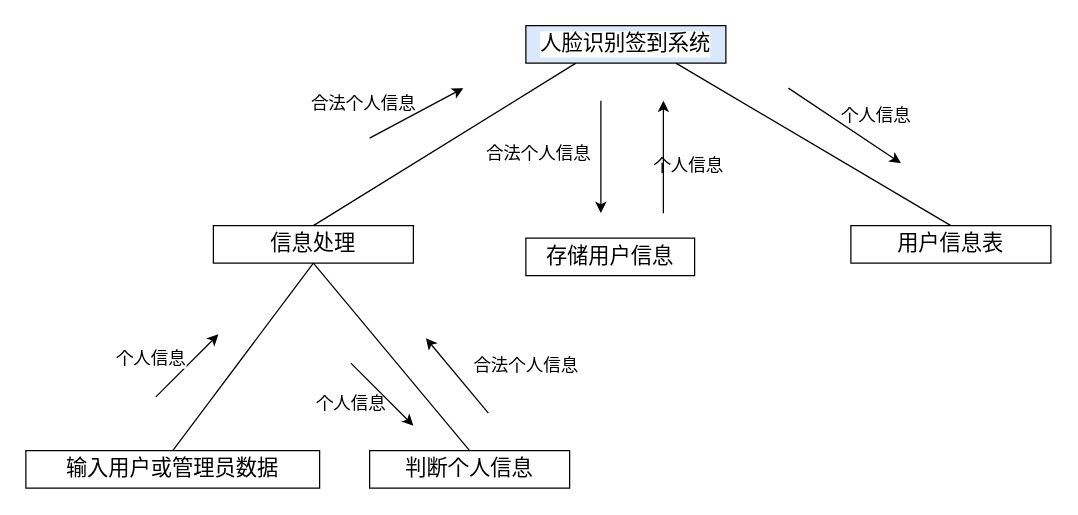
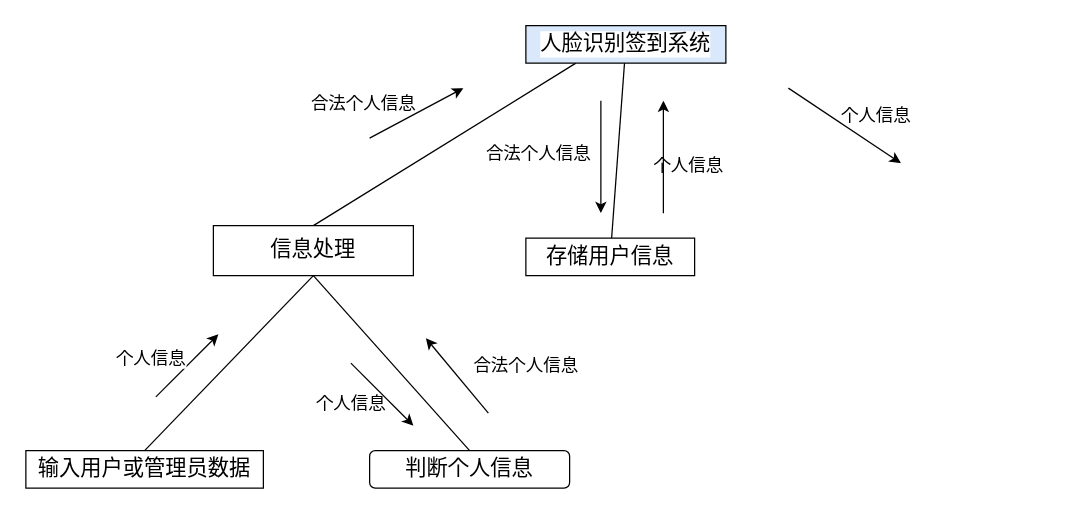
(814, 145) -> none
none -> (618, 151)
(313, 244) -> (313, 251)
(951, 244) -> none
(173, 469) -> (144, 469)
(469, 469) -> (469, 469)
